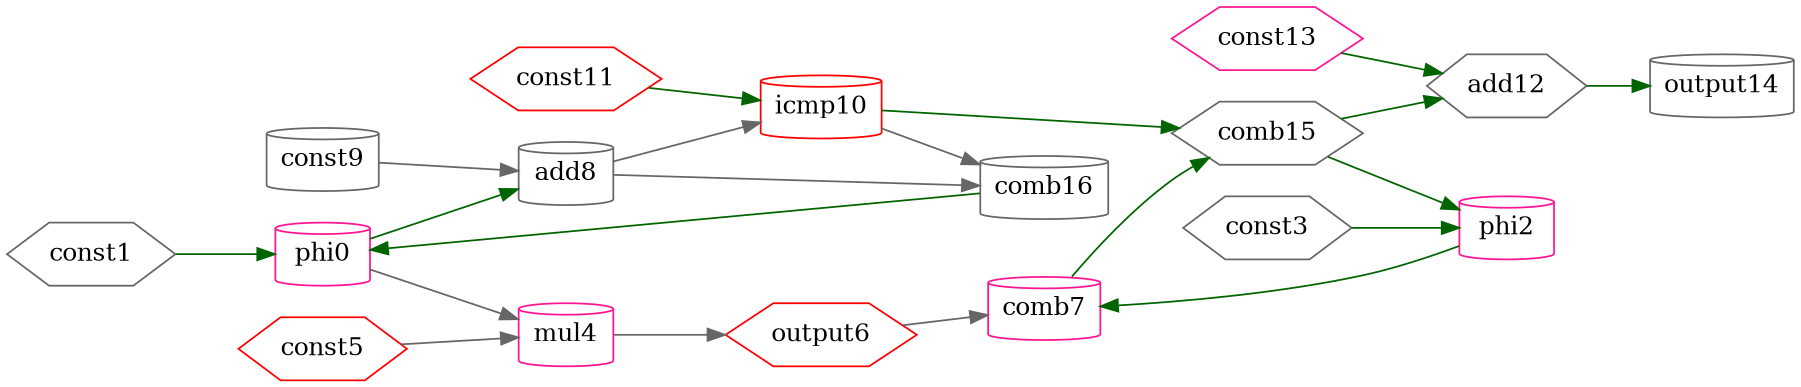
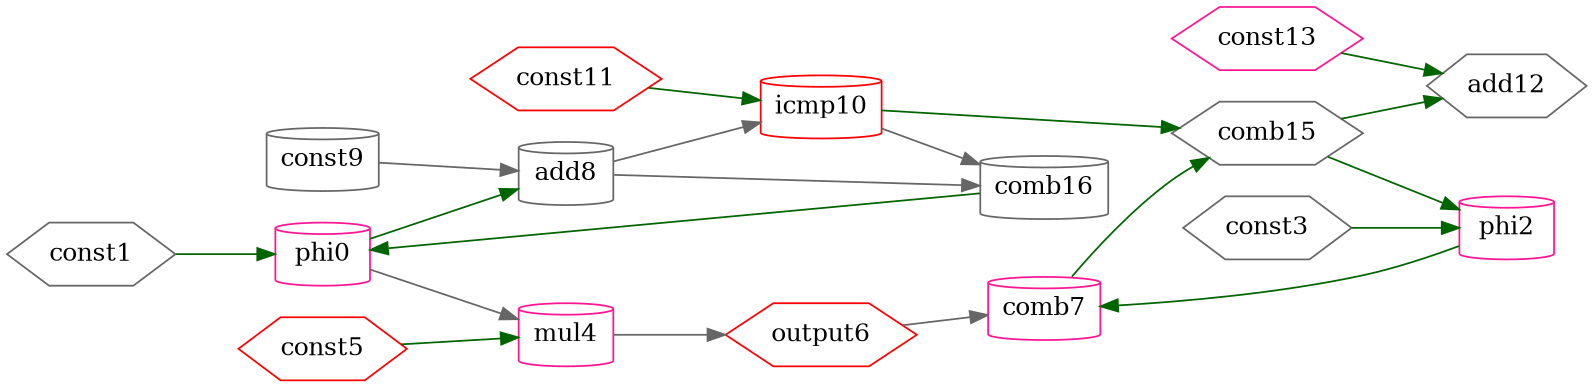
(1722, 86) -> none
(451, 341) -> (451, 341)
